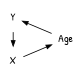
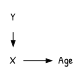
(40, 28) -> none
